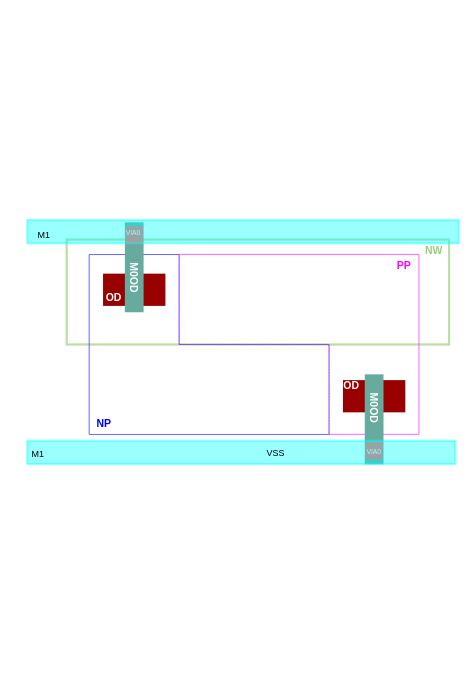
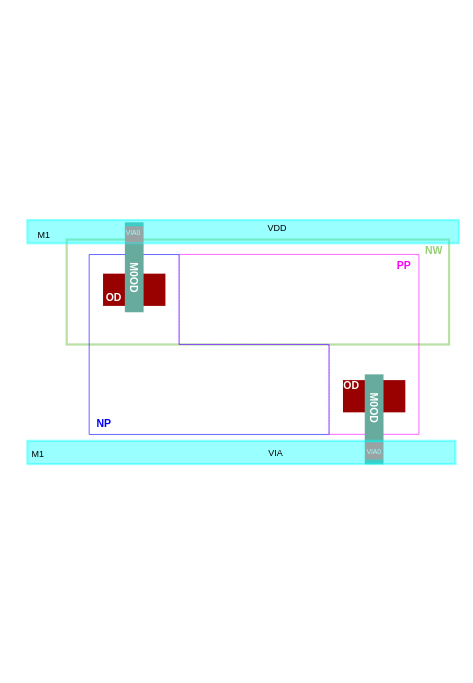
none -> (277, 228)
(276, 453) -> (276, 453)
